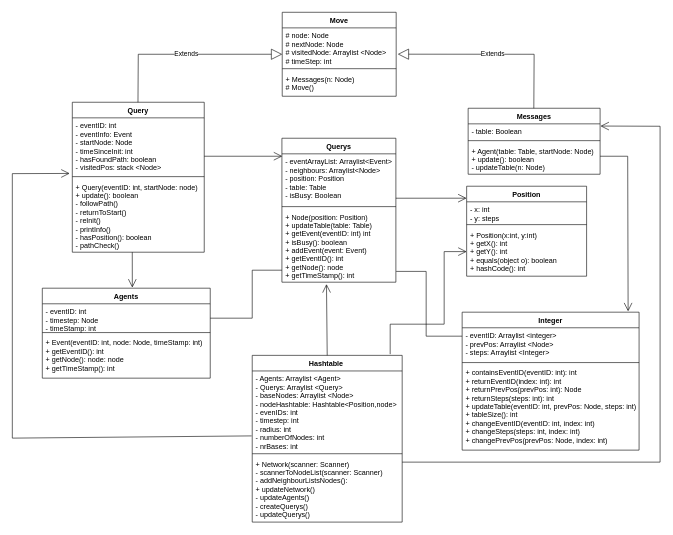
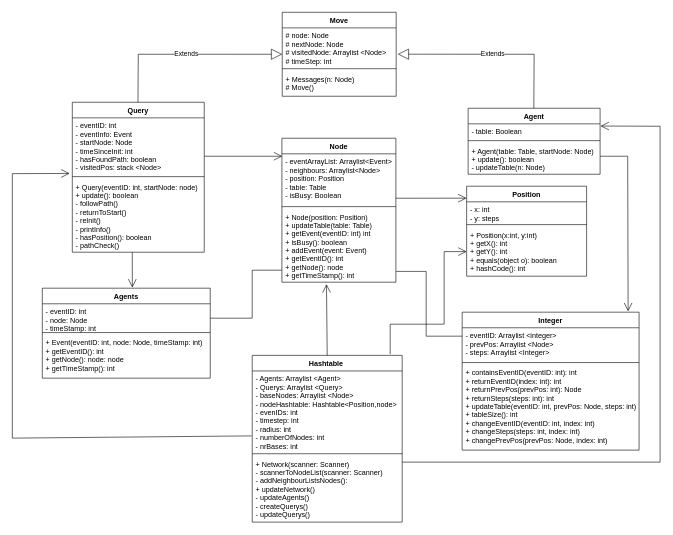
(534, 116) -> (534, 116)
(339, 146) -> (339, 146)
(70, 312) -> (70, 312)
